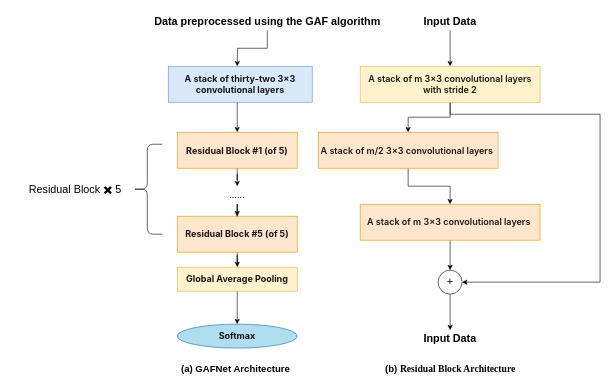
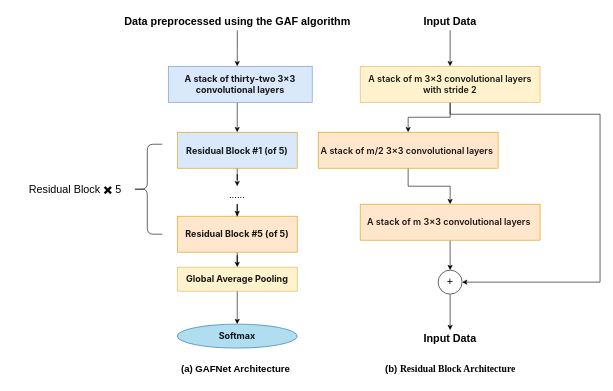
(267, 21) -> (237, 21)
(237, 150) -> (237, 150)
